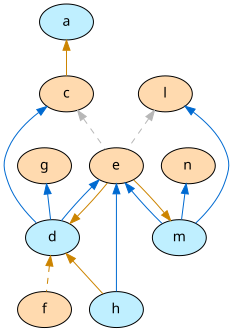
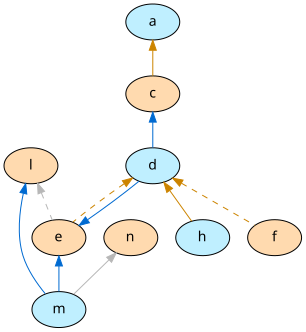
(94, 134) -> none
(45, 166) -> none
(149, 196) -> none
(93, 200) -> (98, 202)
(183, 207) -> (91, 277)
(116, 243) -> none
